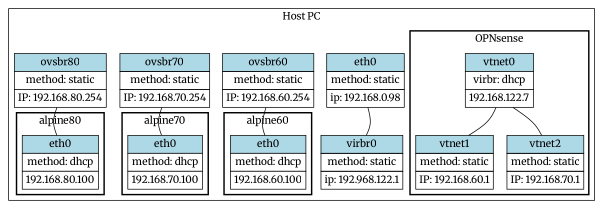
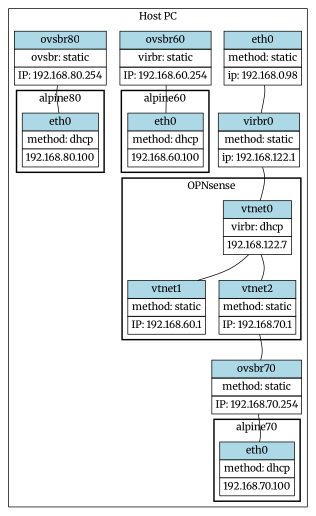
(60, 80) -> (60, 58)
(268, 80) -> (166, 58)
(362, 180) -> (259, 158)
none -> (264, 184)
none -> (262, 347)
